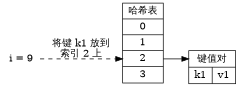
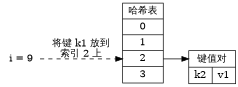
(200, 75) -> (200, 75)
